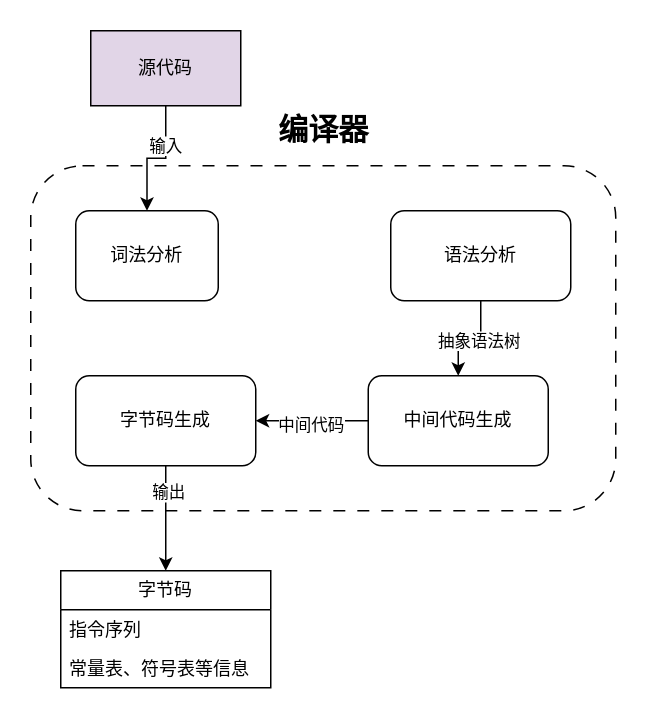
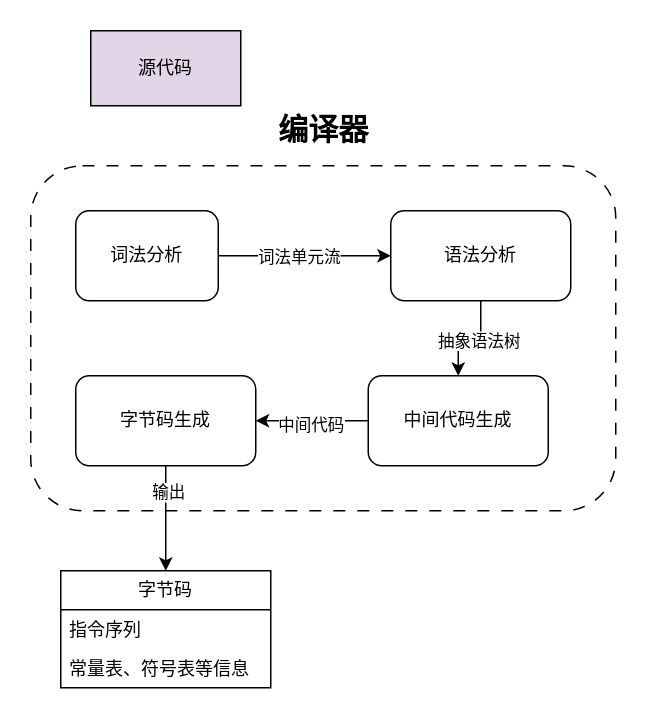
(162, 158) -> none
none -> (300, 256)
